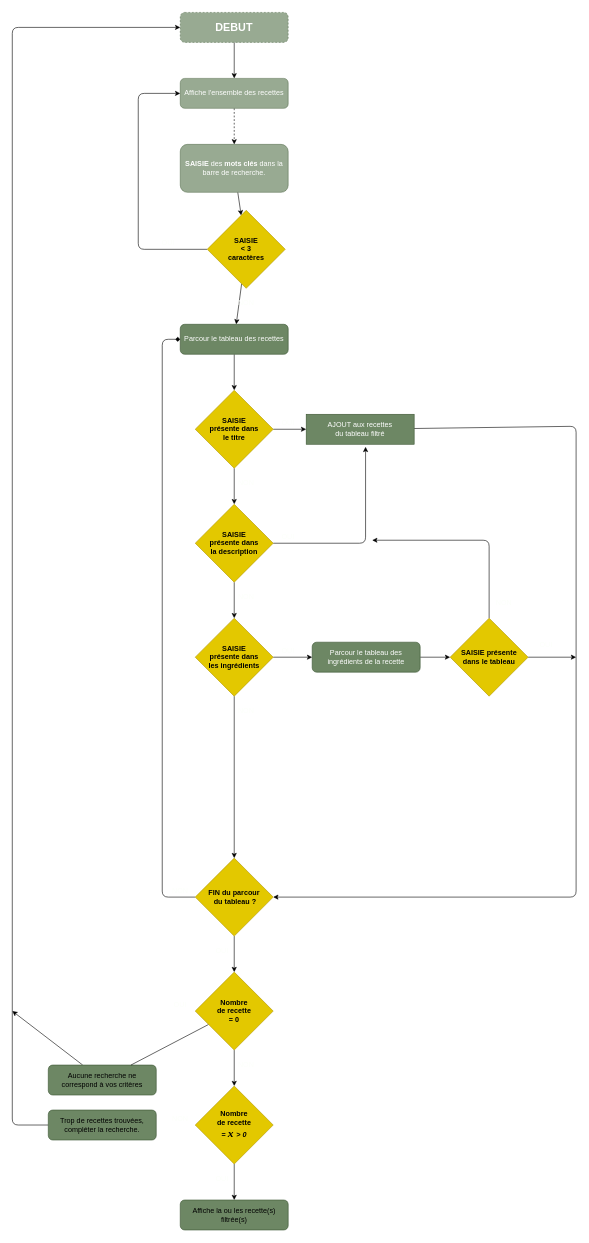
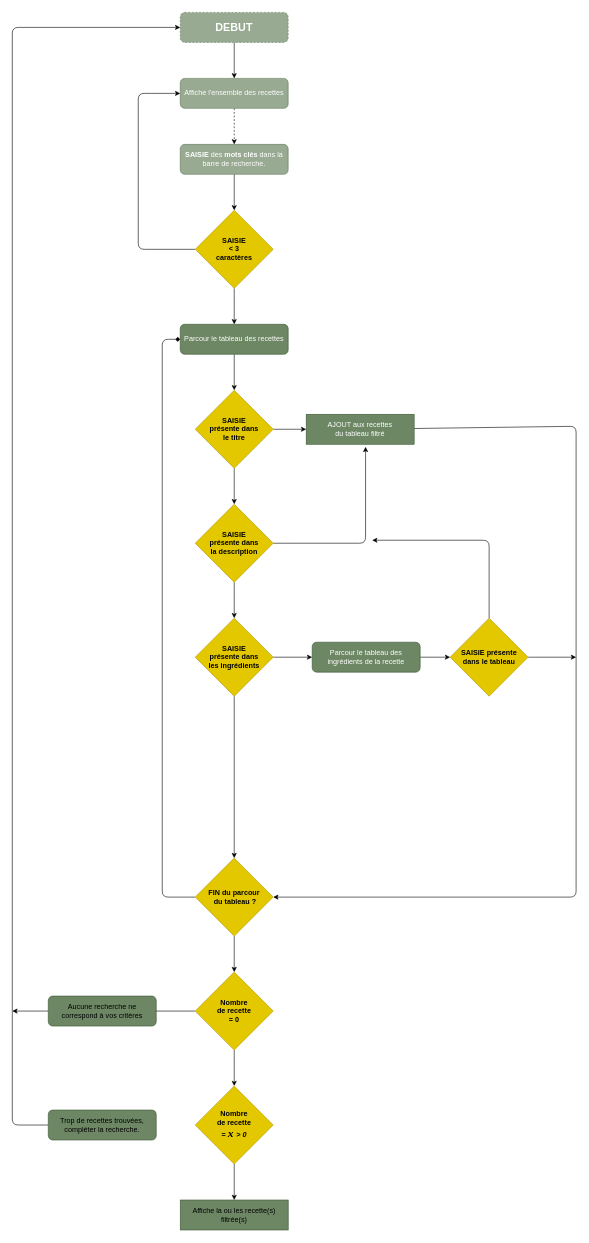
(234, 168) -> (234, 159)
(246, 249) -> (234, 249)
(102, 1080) -> (102, 1011)
(234, 1215) -> (234, 1215)
